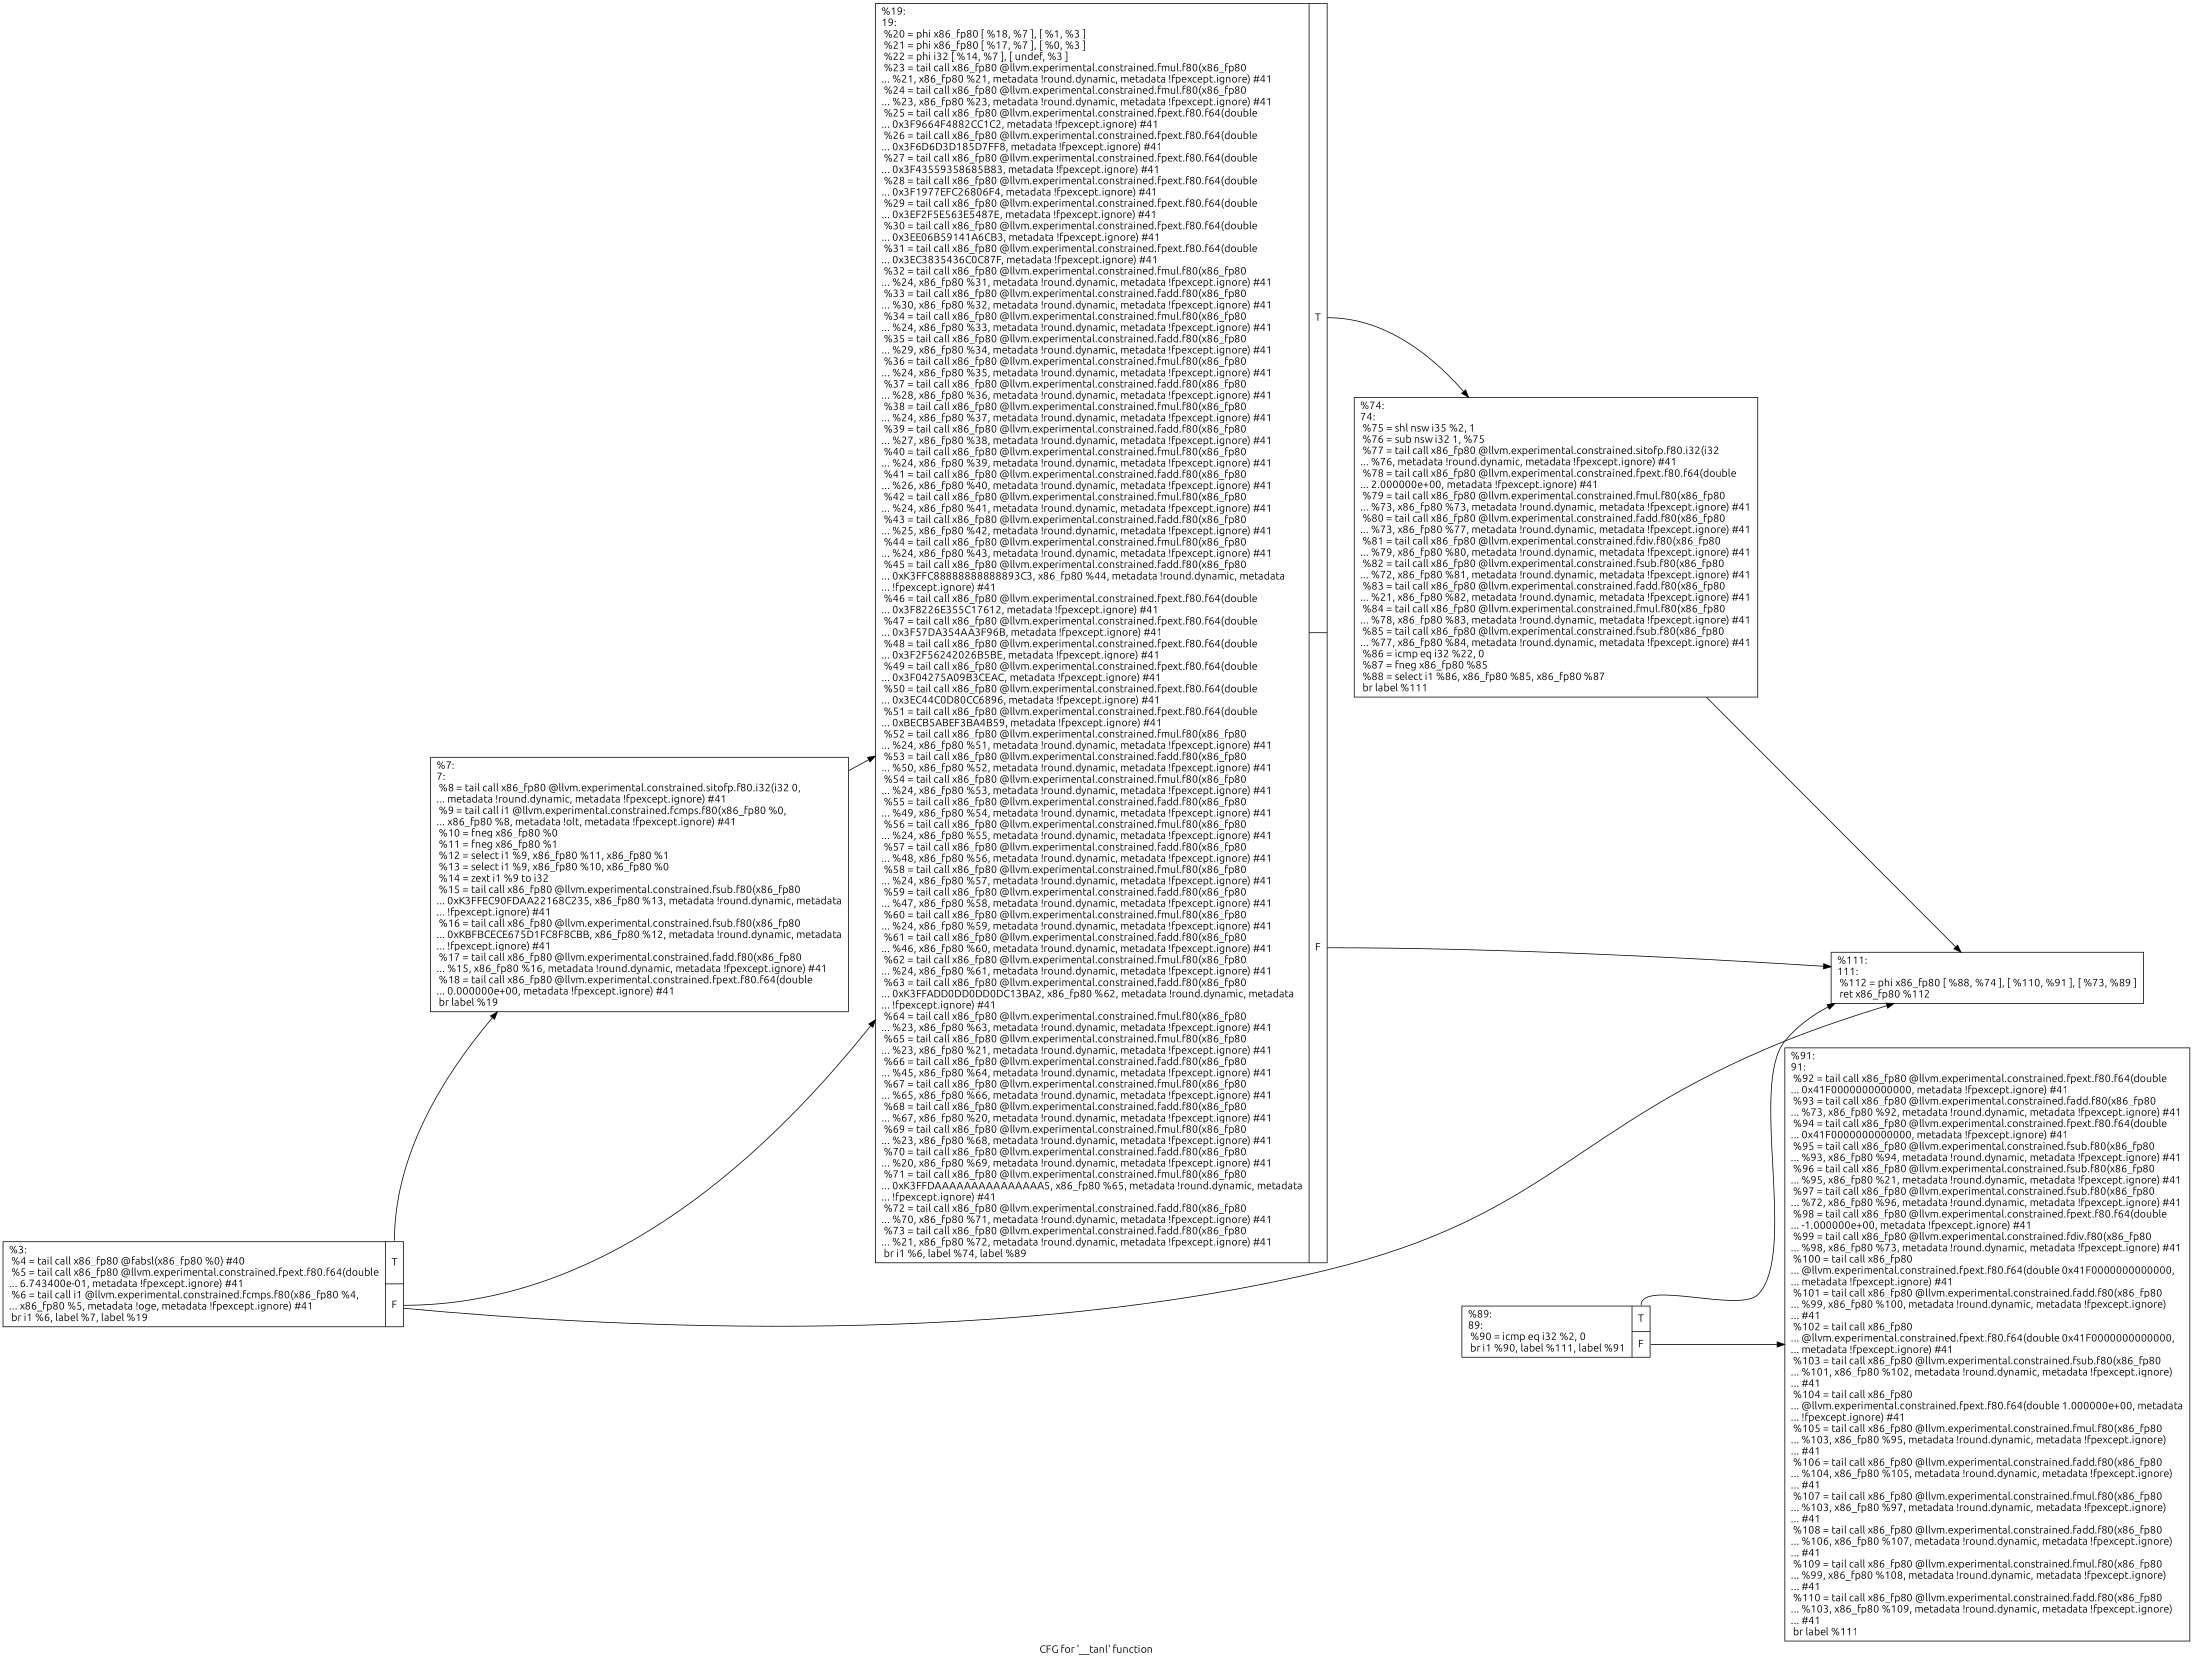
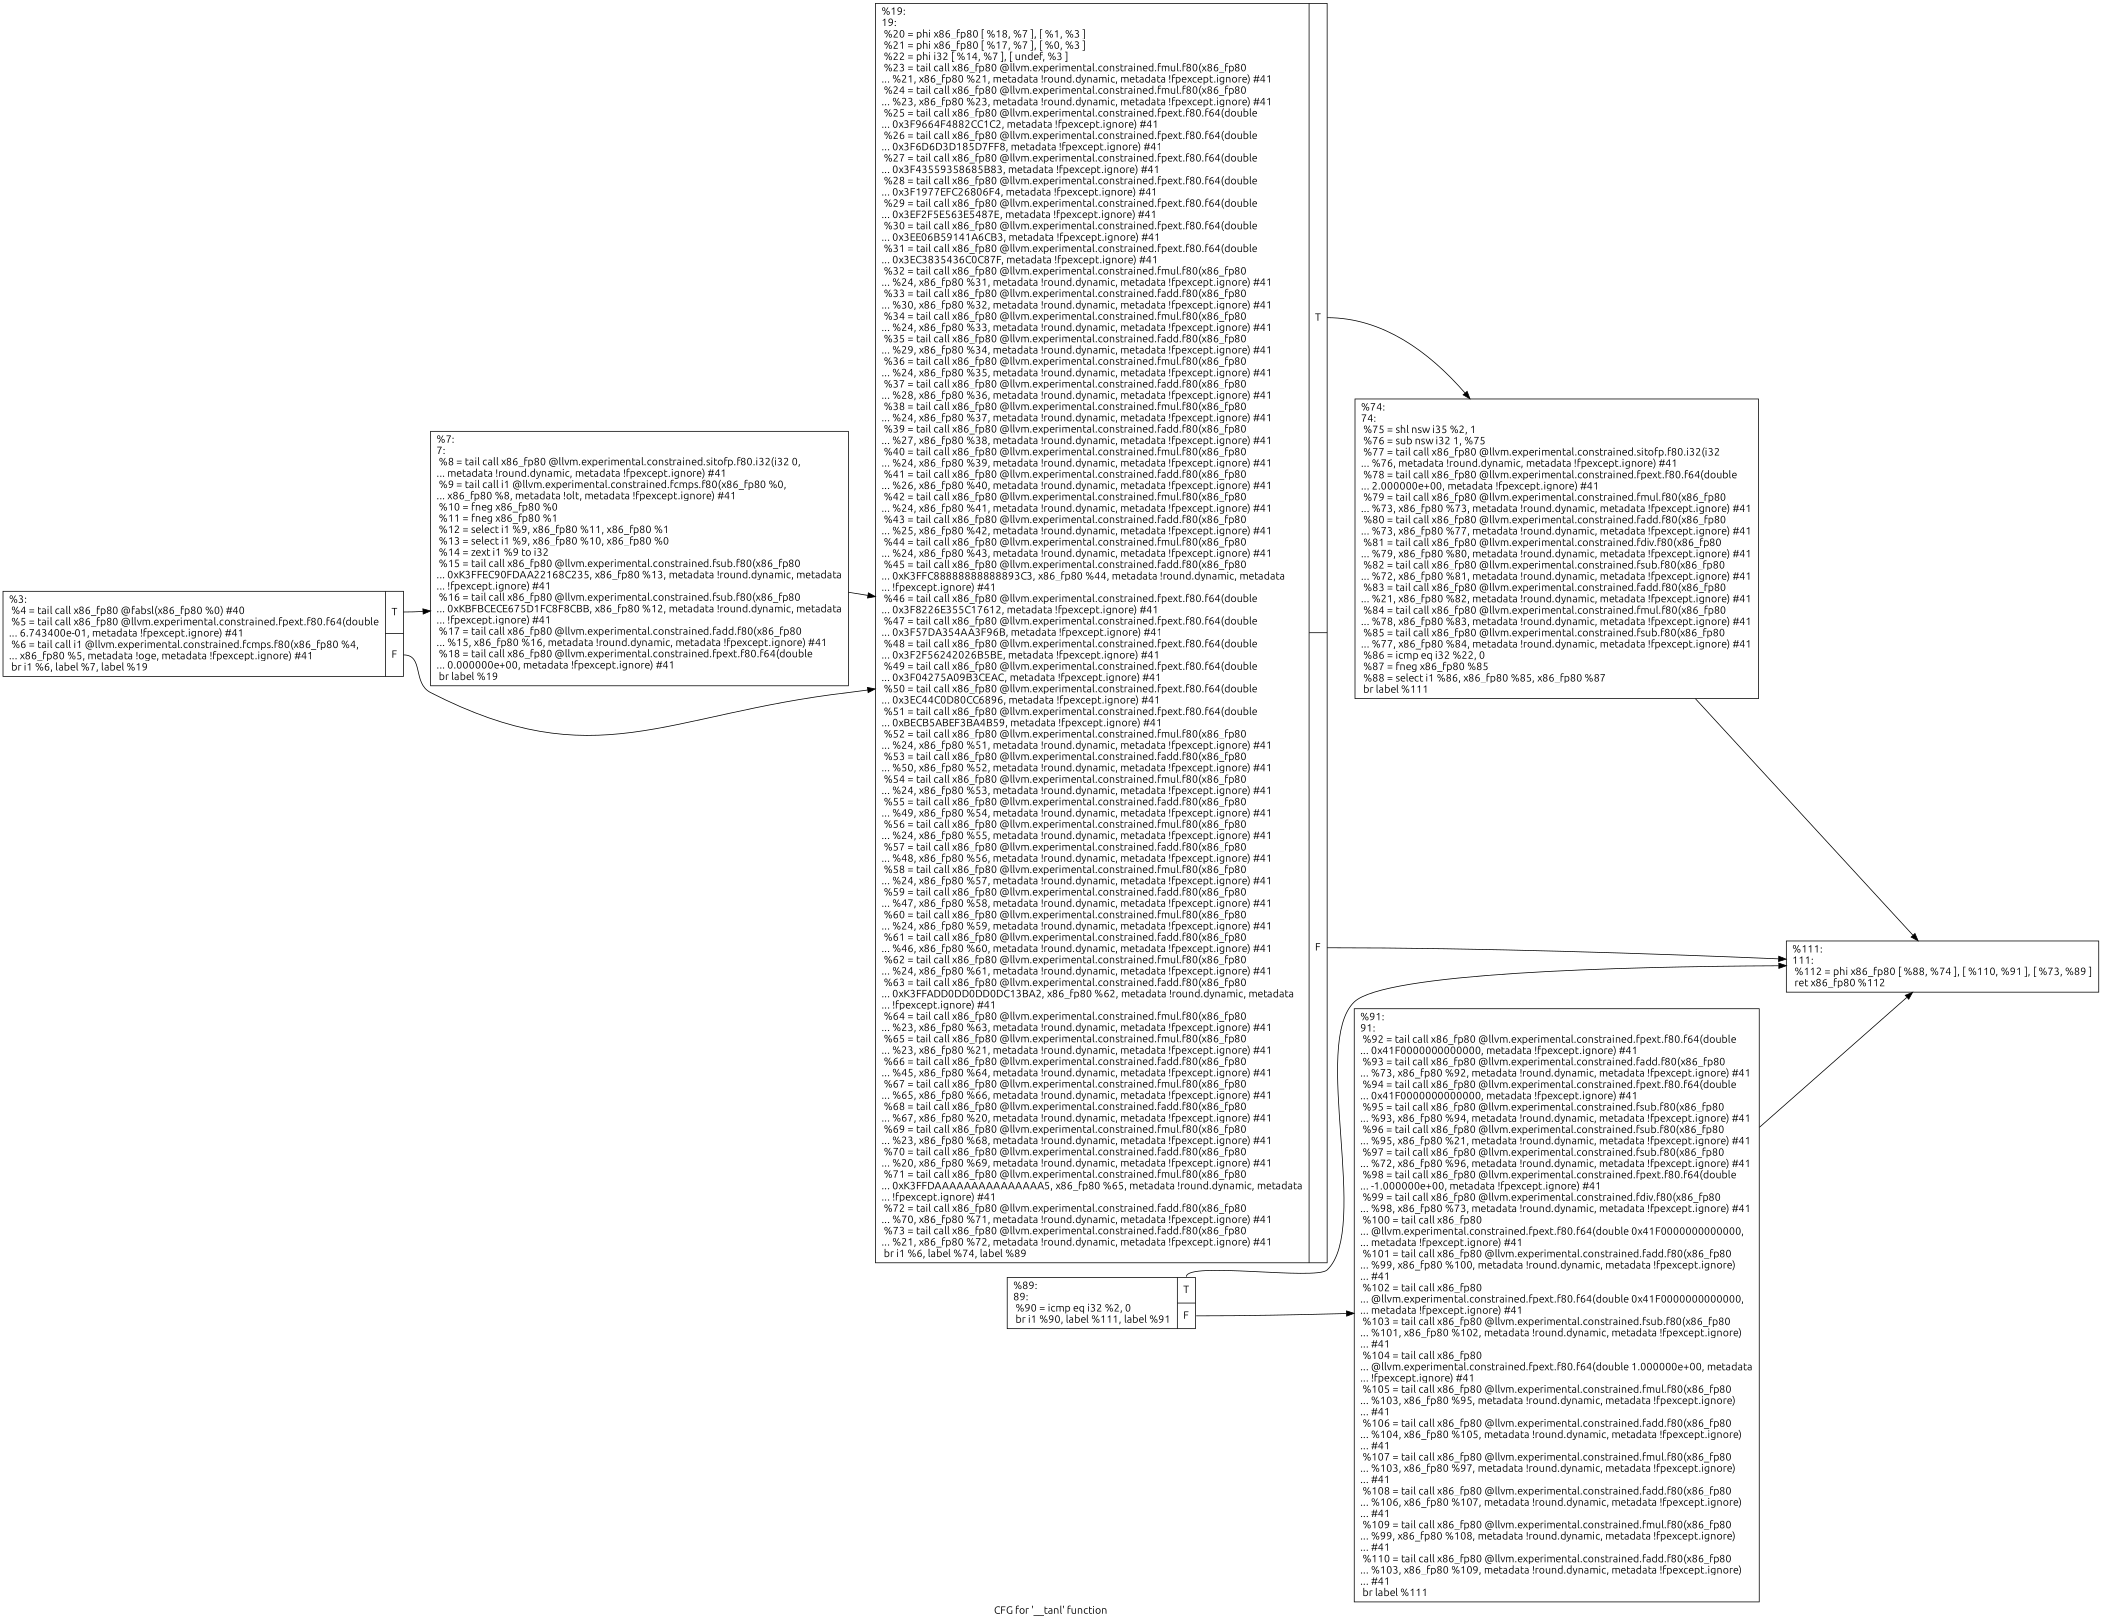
(1177, 1298) -> (1833, 1062)
